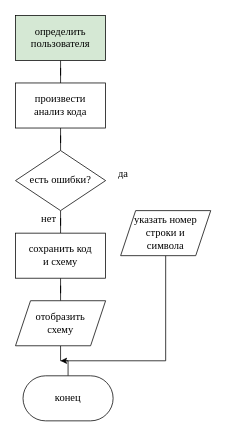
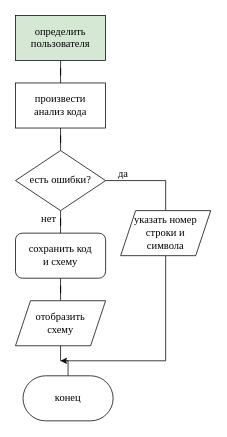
none -> (150, 180)
(60, 255) -> (60, 255)
